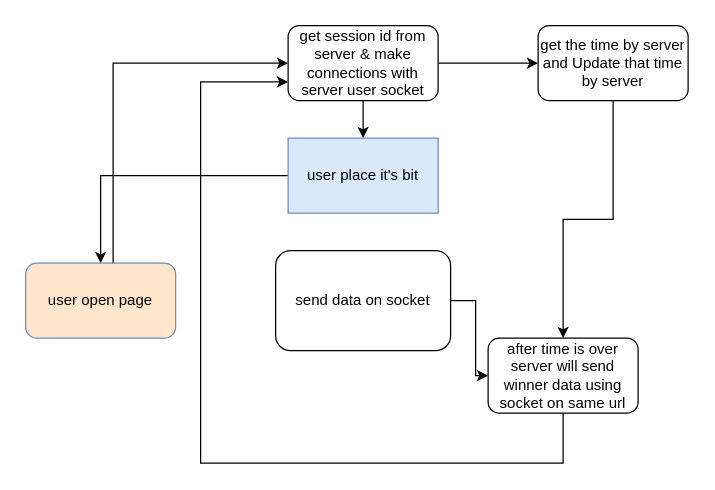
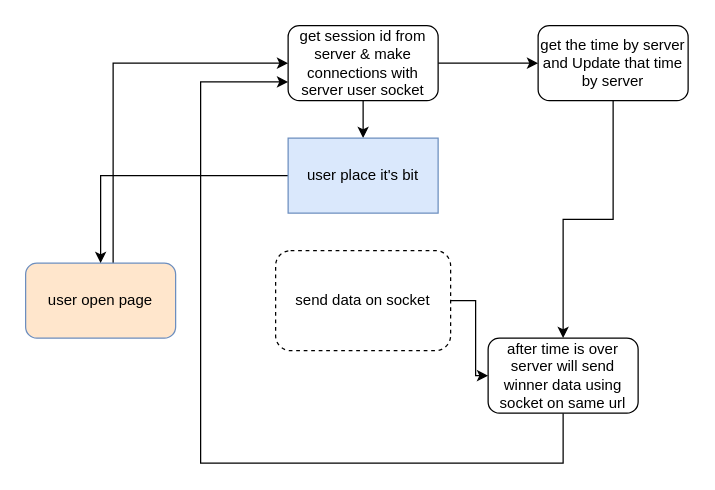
(363, 301) -> (363, 301)
